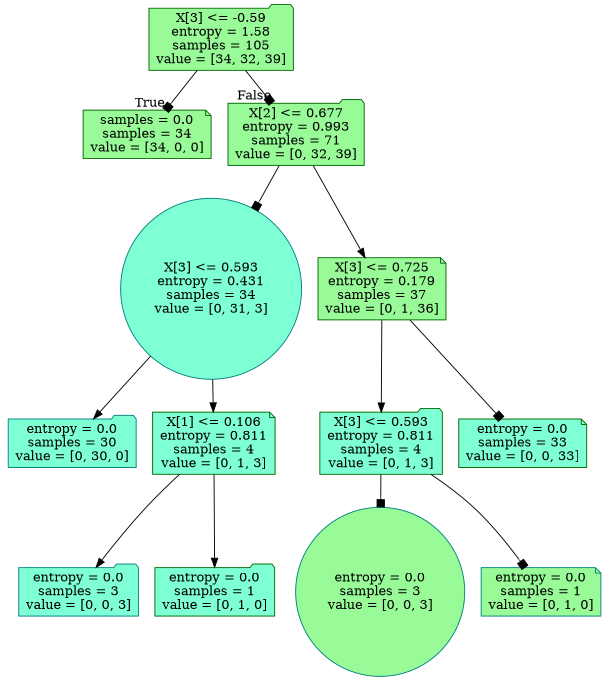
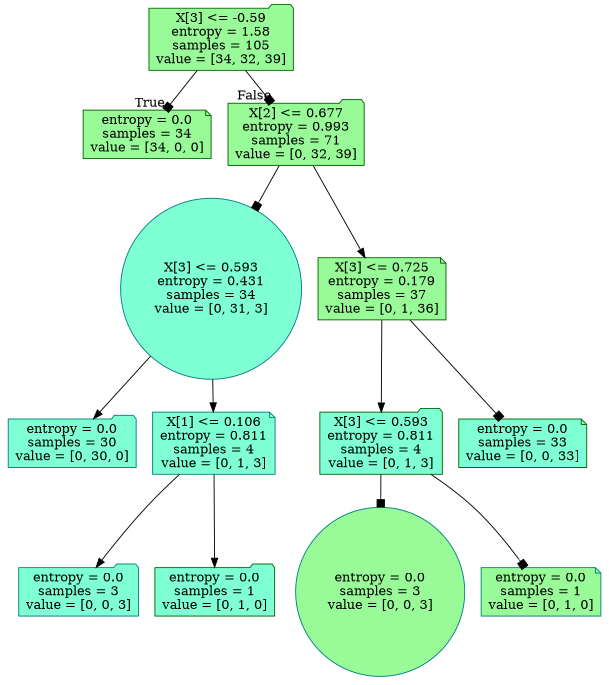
(147, 134) -> (147, 134)
(214, 443) -> (214, 443)
